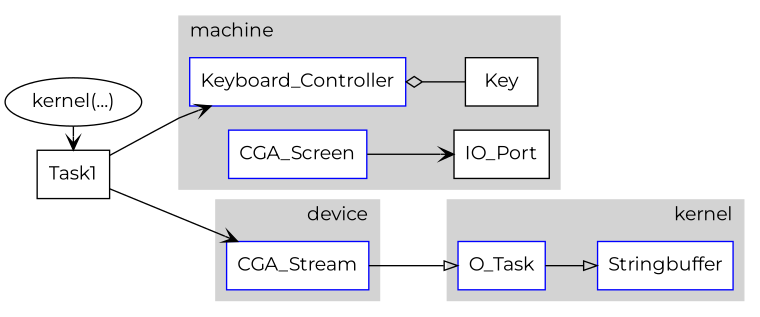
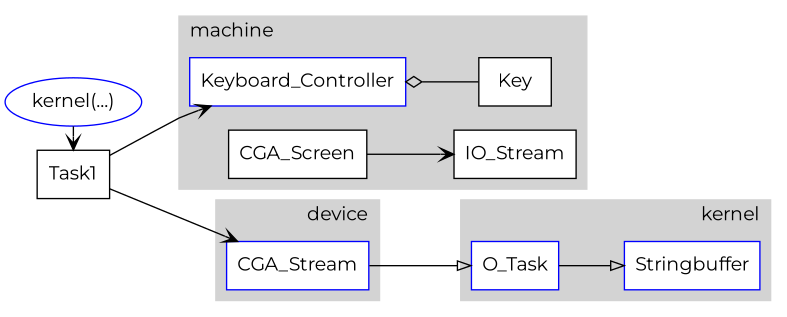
(73, 102) -> (73, 102)
(298, 154) -> (298, 154)
(502, 154) -> (515, 154)
